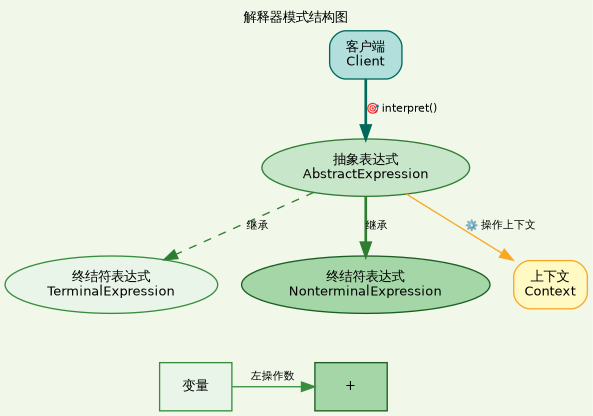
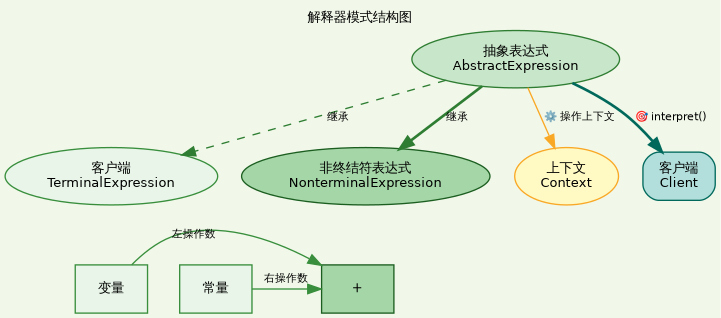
(366, 102) -> (616, 108)
(111, 285) -> (111, 176)
(366, 285) -> (366, 176)
(551, 285) -> (567, 176)
none -> (216, 289)
